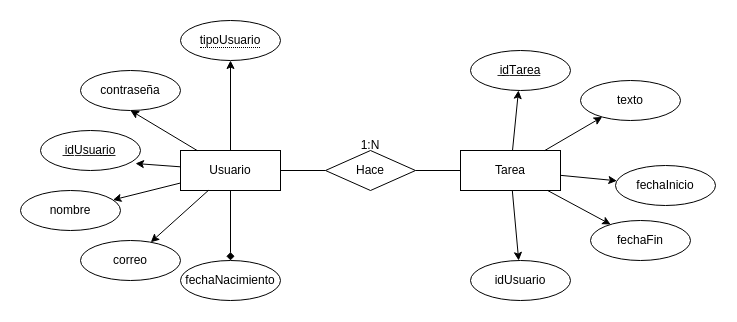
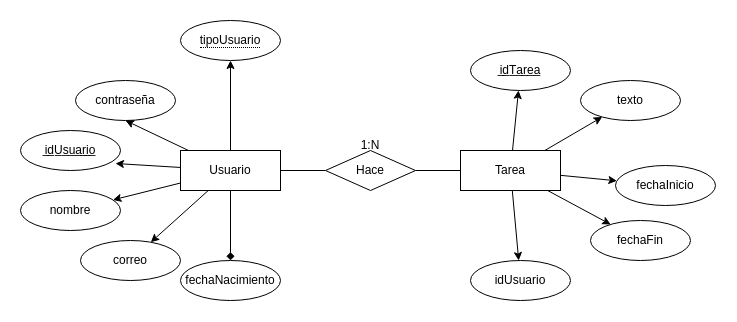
(131, 91) -> (126, 101)
(91, 151) -> (71, 151)
